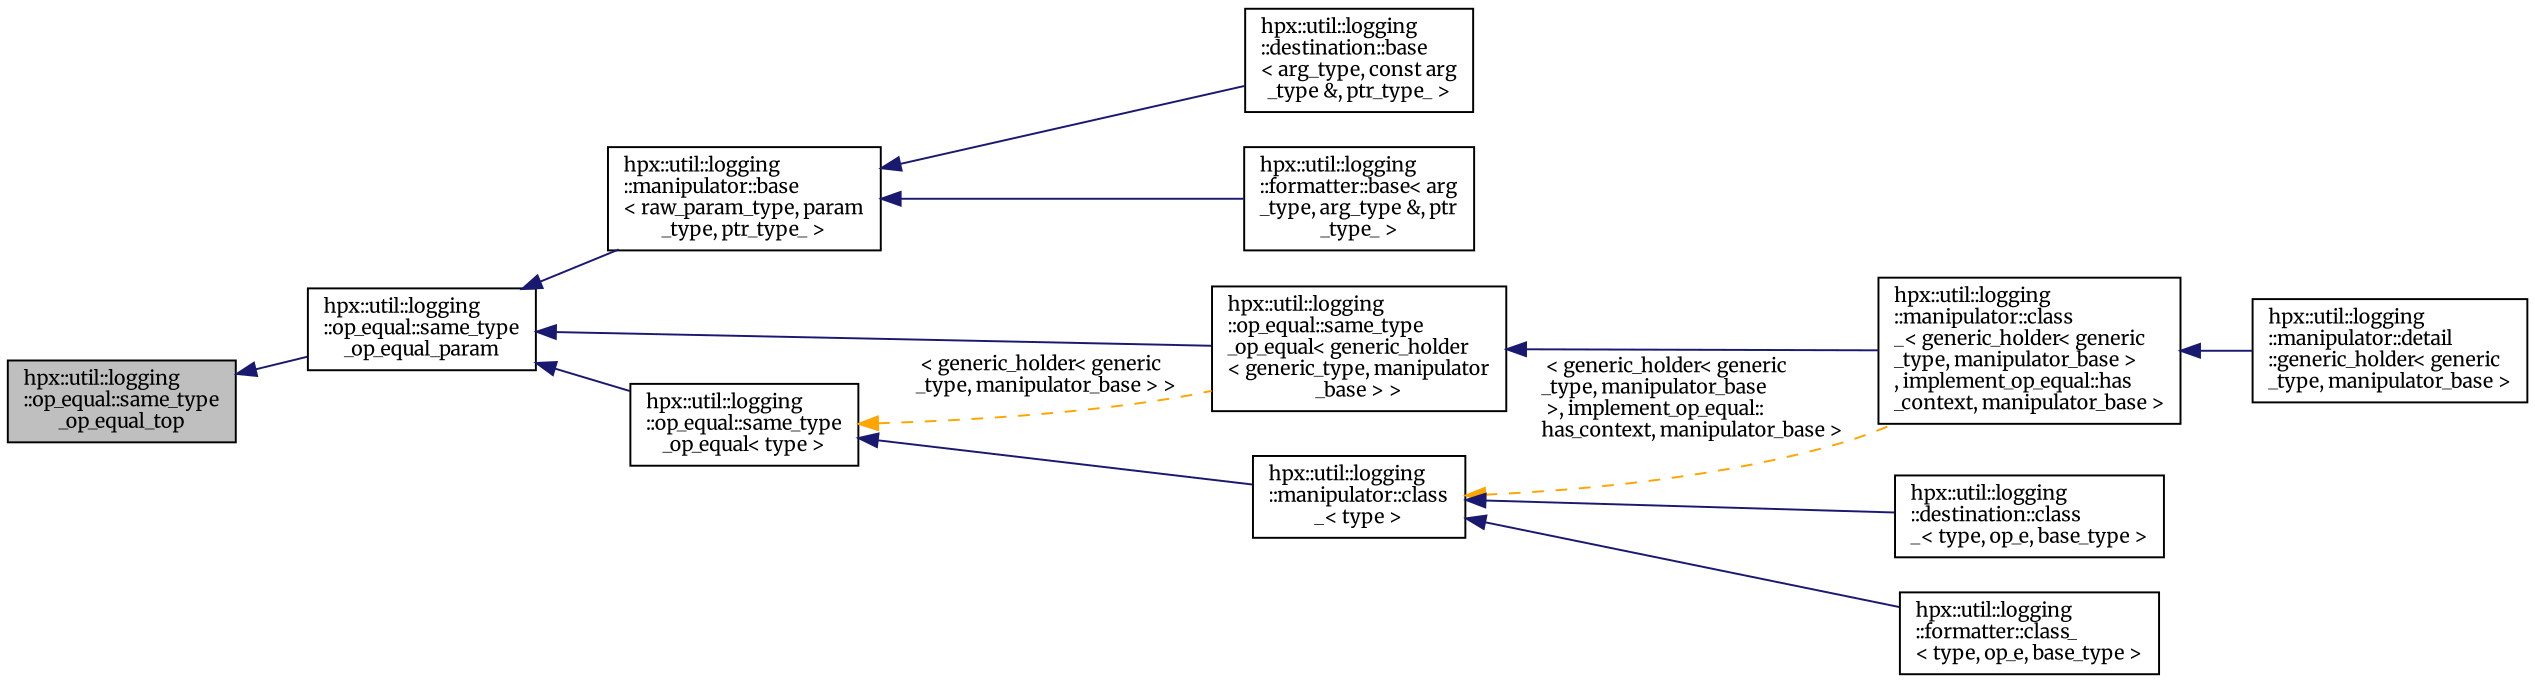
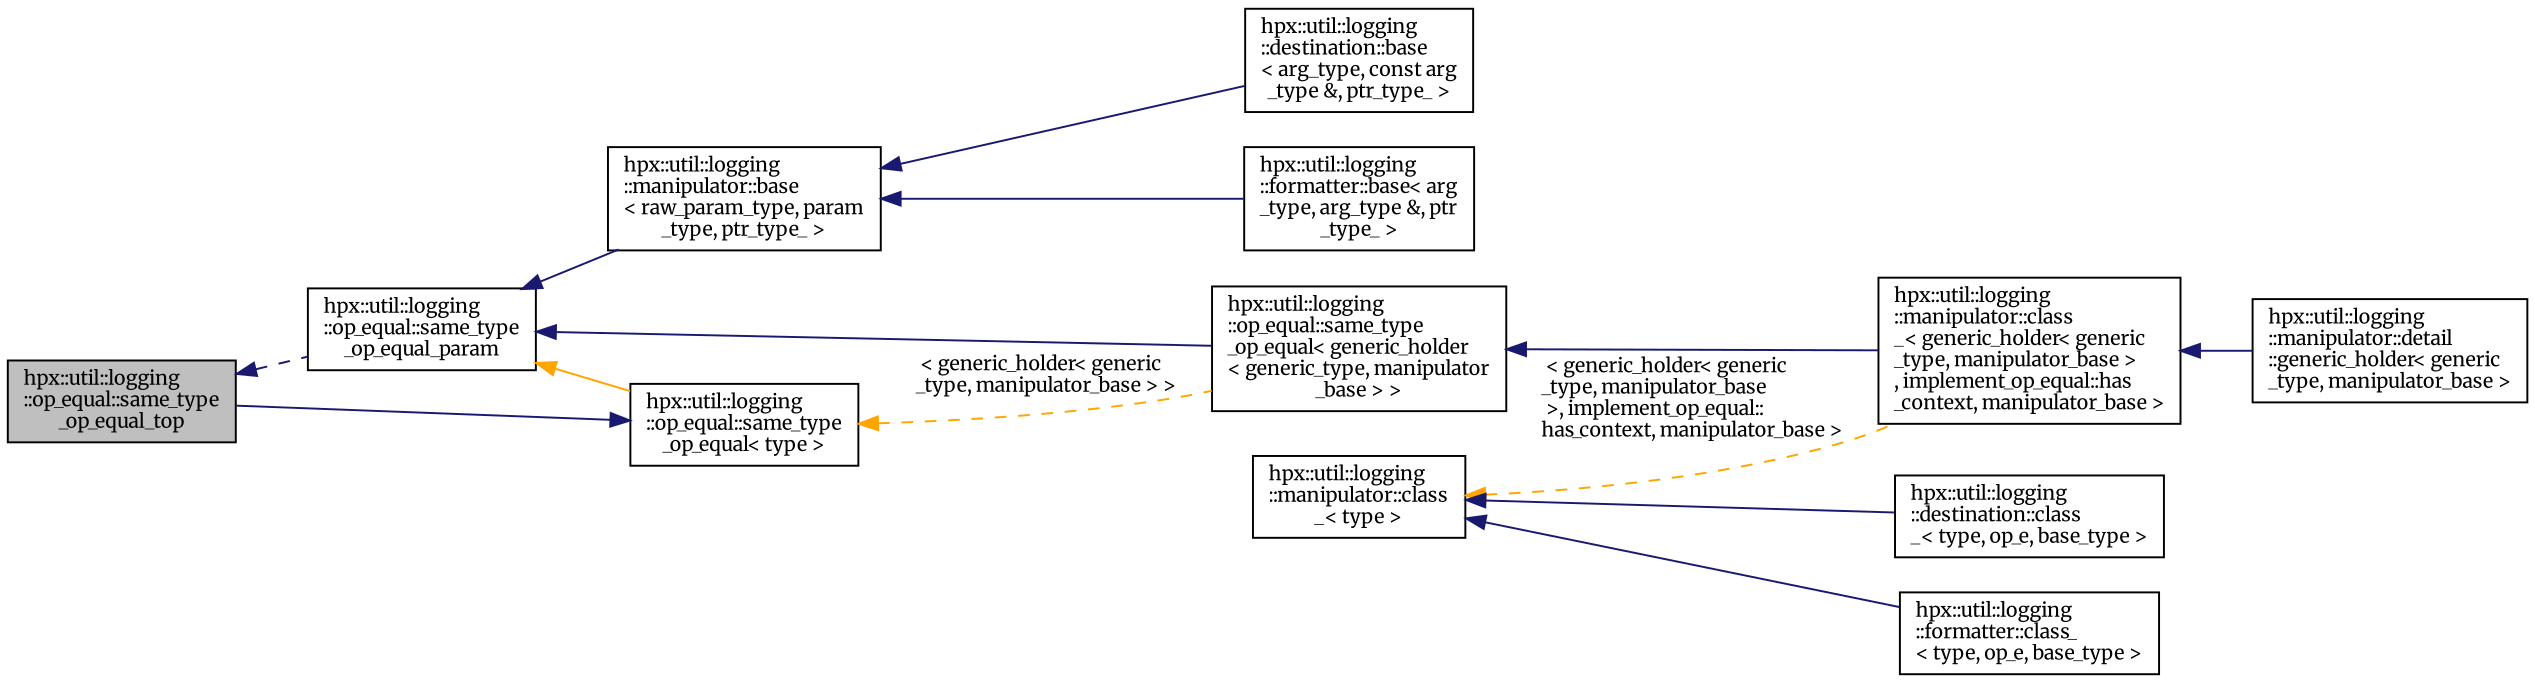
(282, 363) -> (282, 363)
(593, 380) -> (593, 380)
(1065, 462) -> (423, 413)
